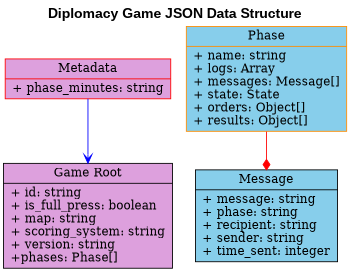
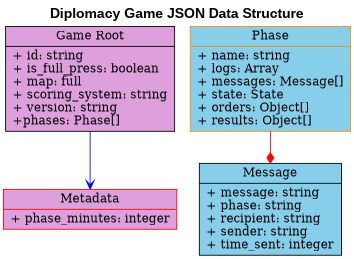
(88, 88) -> (90, 219)
(88, 127) -> (90, 156)
(54, 219) -> (47, 82)
